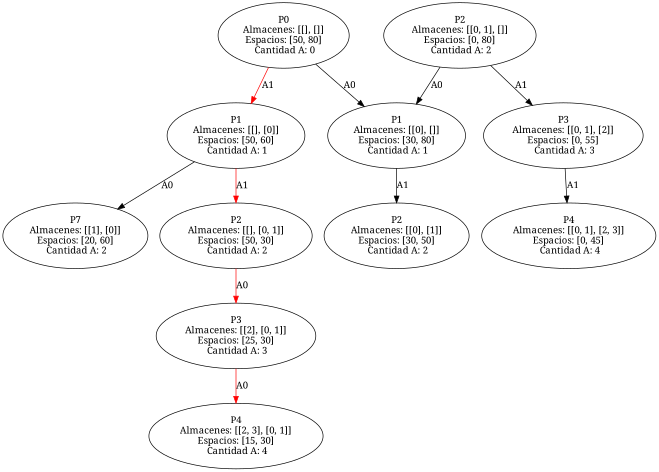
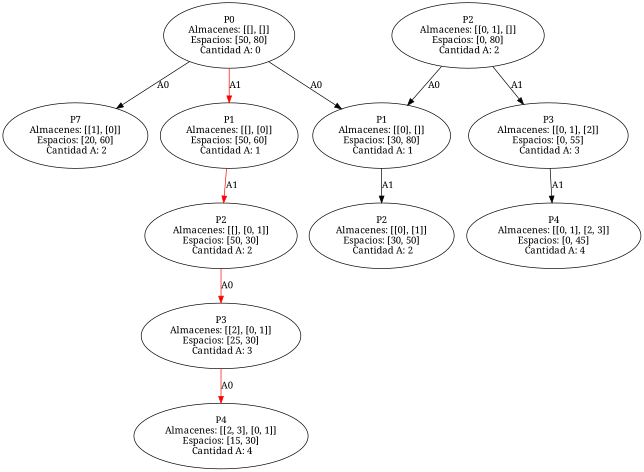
(159, 184) -> (156, 83)
